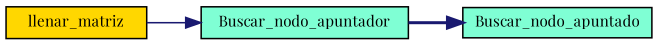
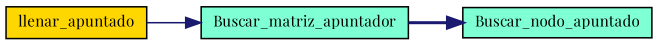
(76, 23) -> (76, 23)
(305, 23) -> (305, 23)
